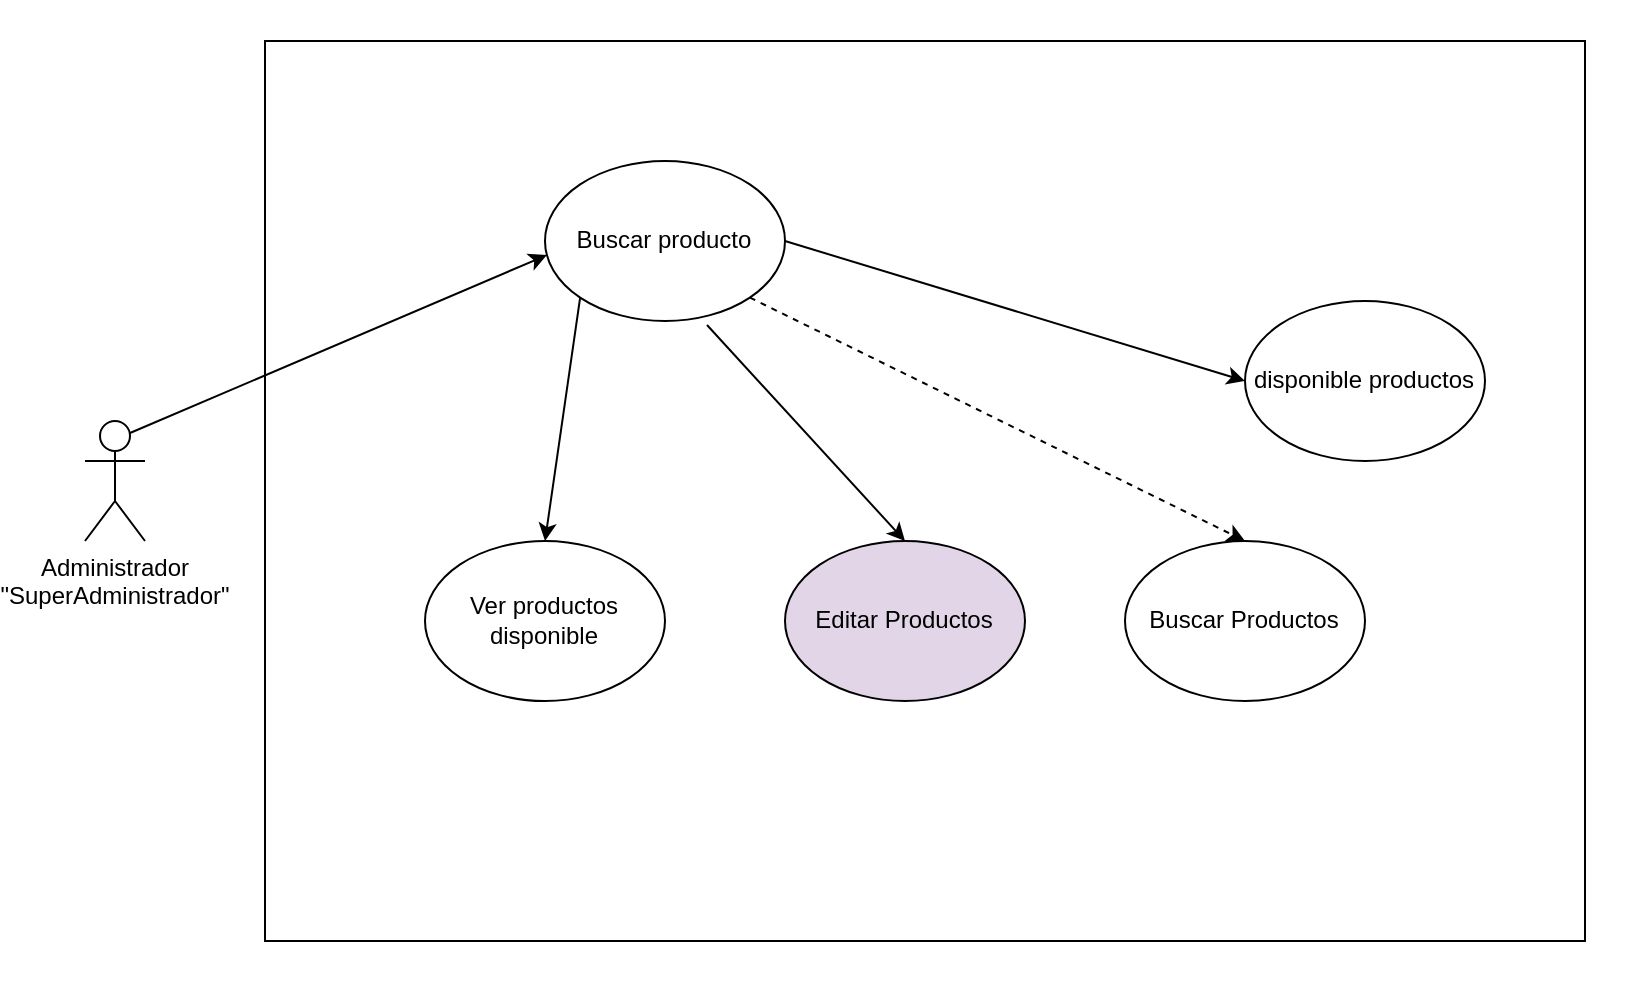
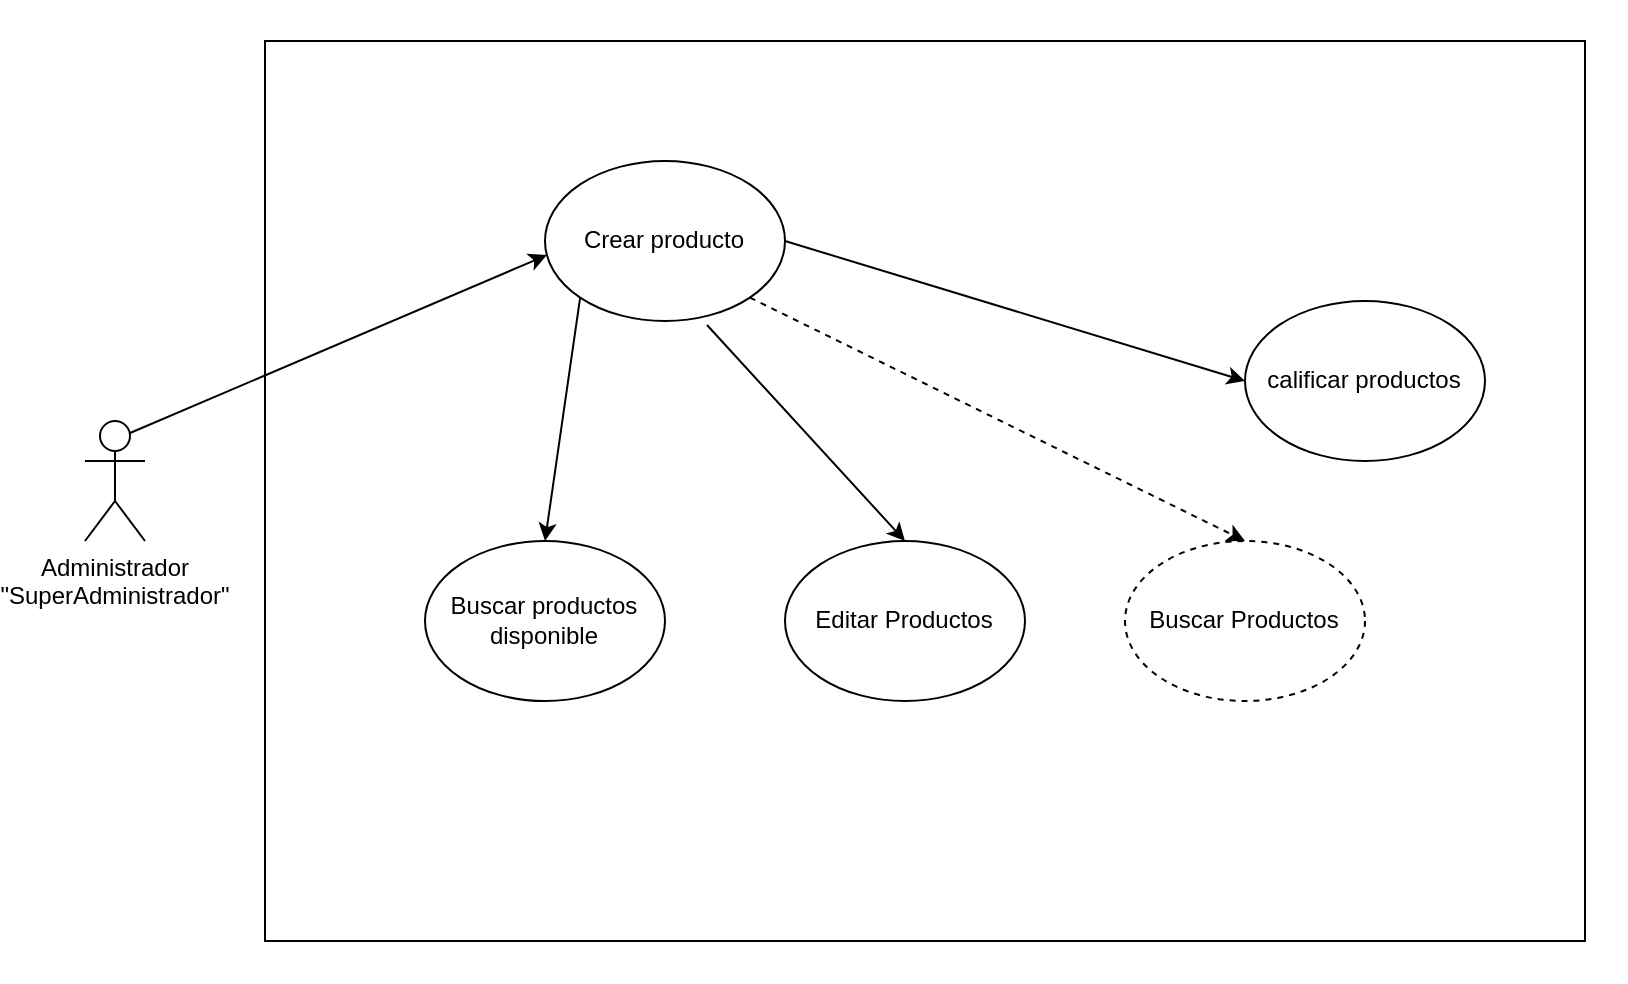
(665, 241) -> (665, 241)
(1365, 381) -> (1365, 381)
(545, 621) -> (545, 621)
(905, 621) -> (905, 621)
(1245, 621) -> (1245, 621)
